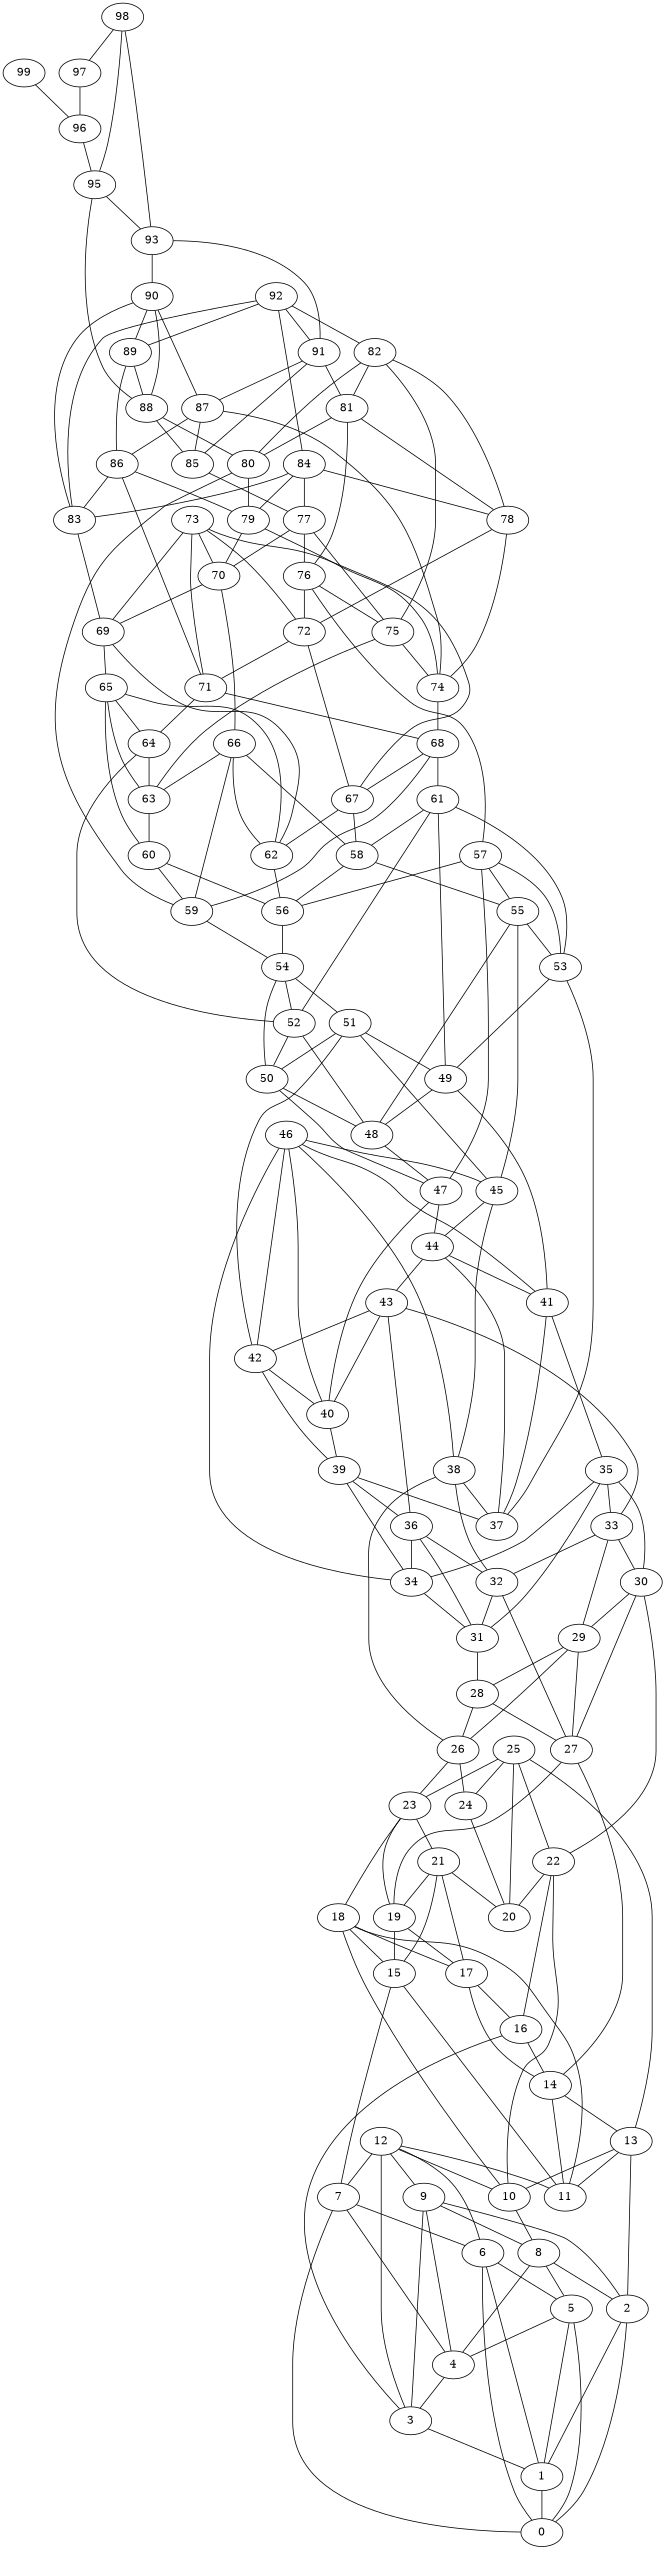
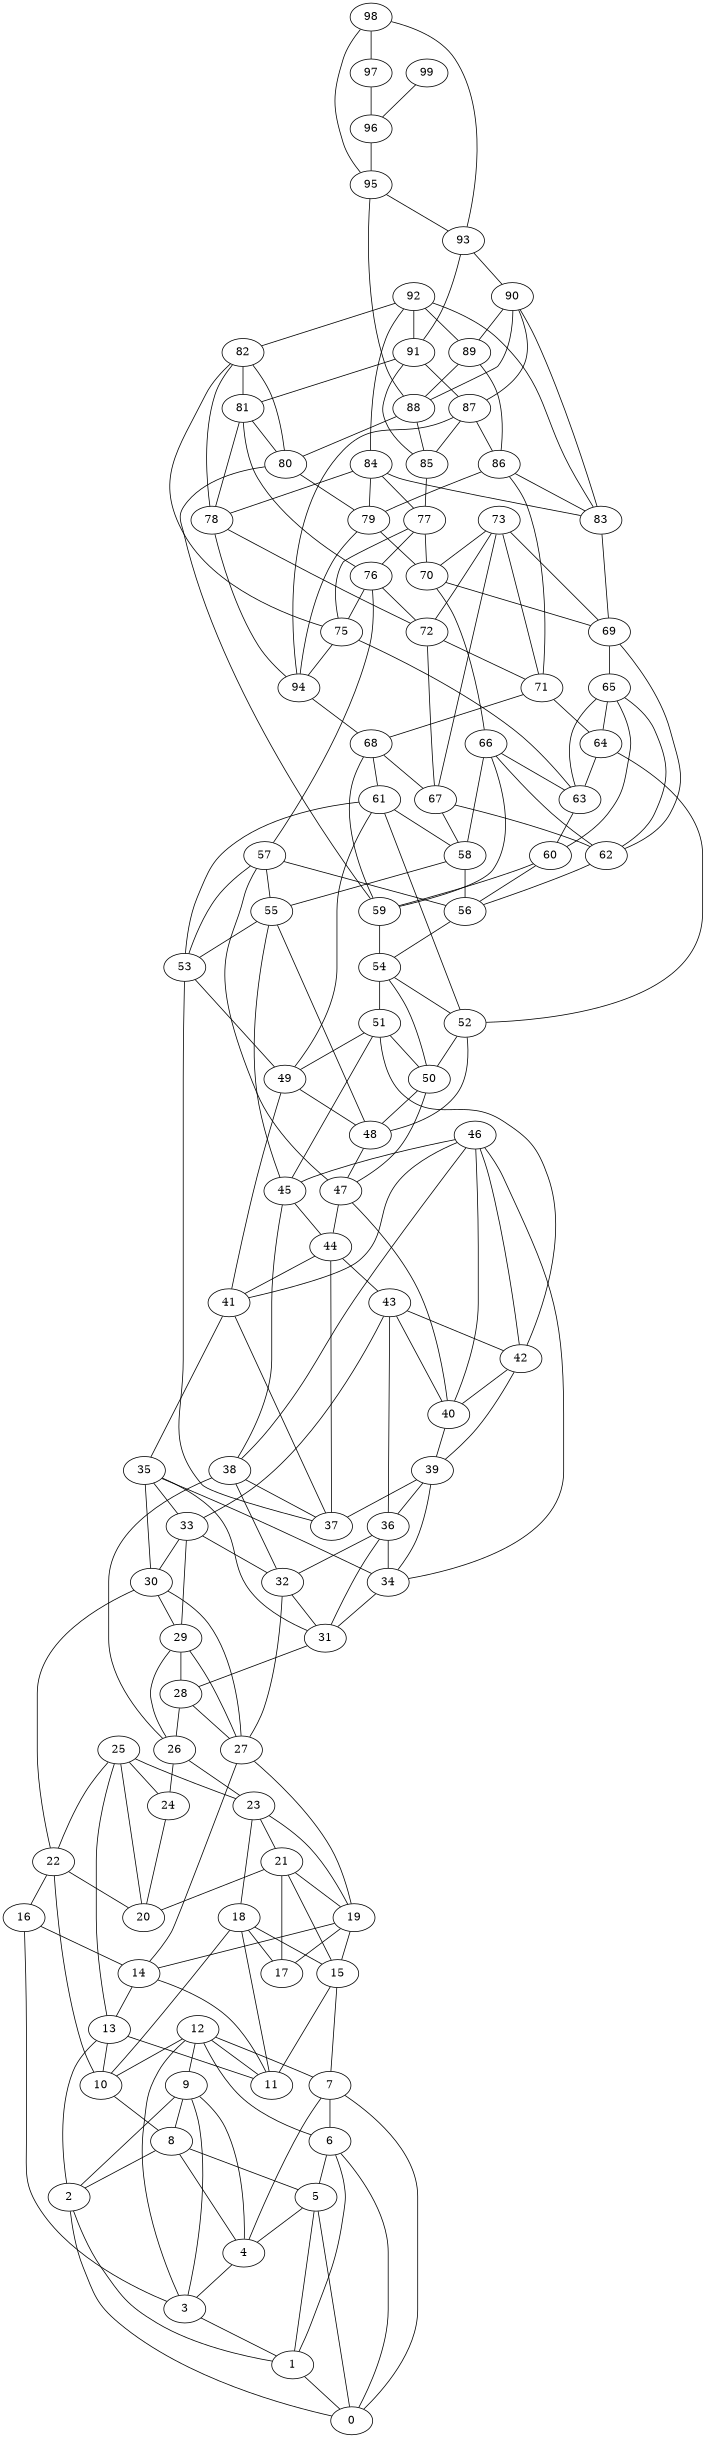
(438, 688) -> (299, 688)
(494, 2002) -> none
(487, 2035) -> (251, 1945)
